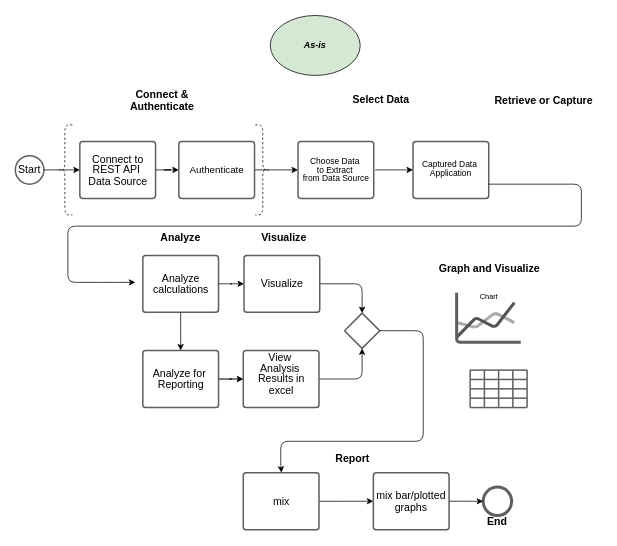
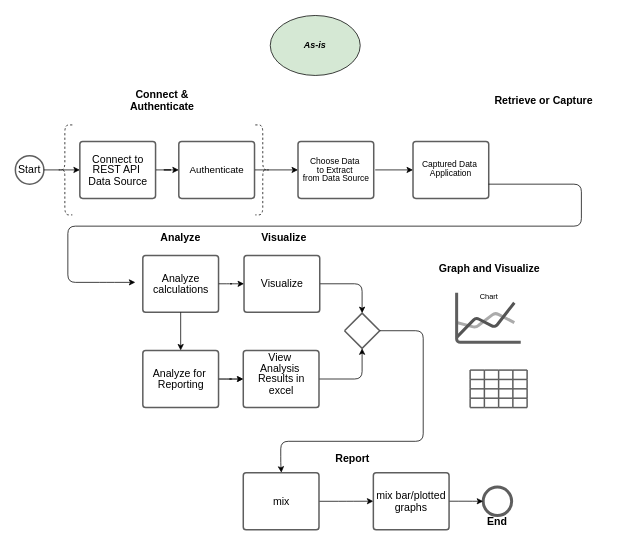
(382, 100) -> none
